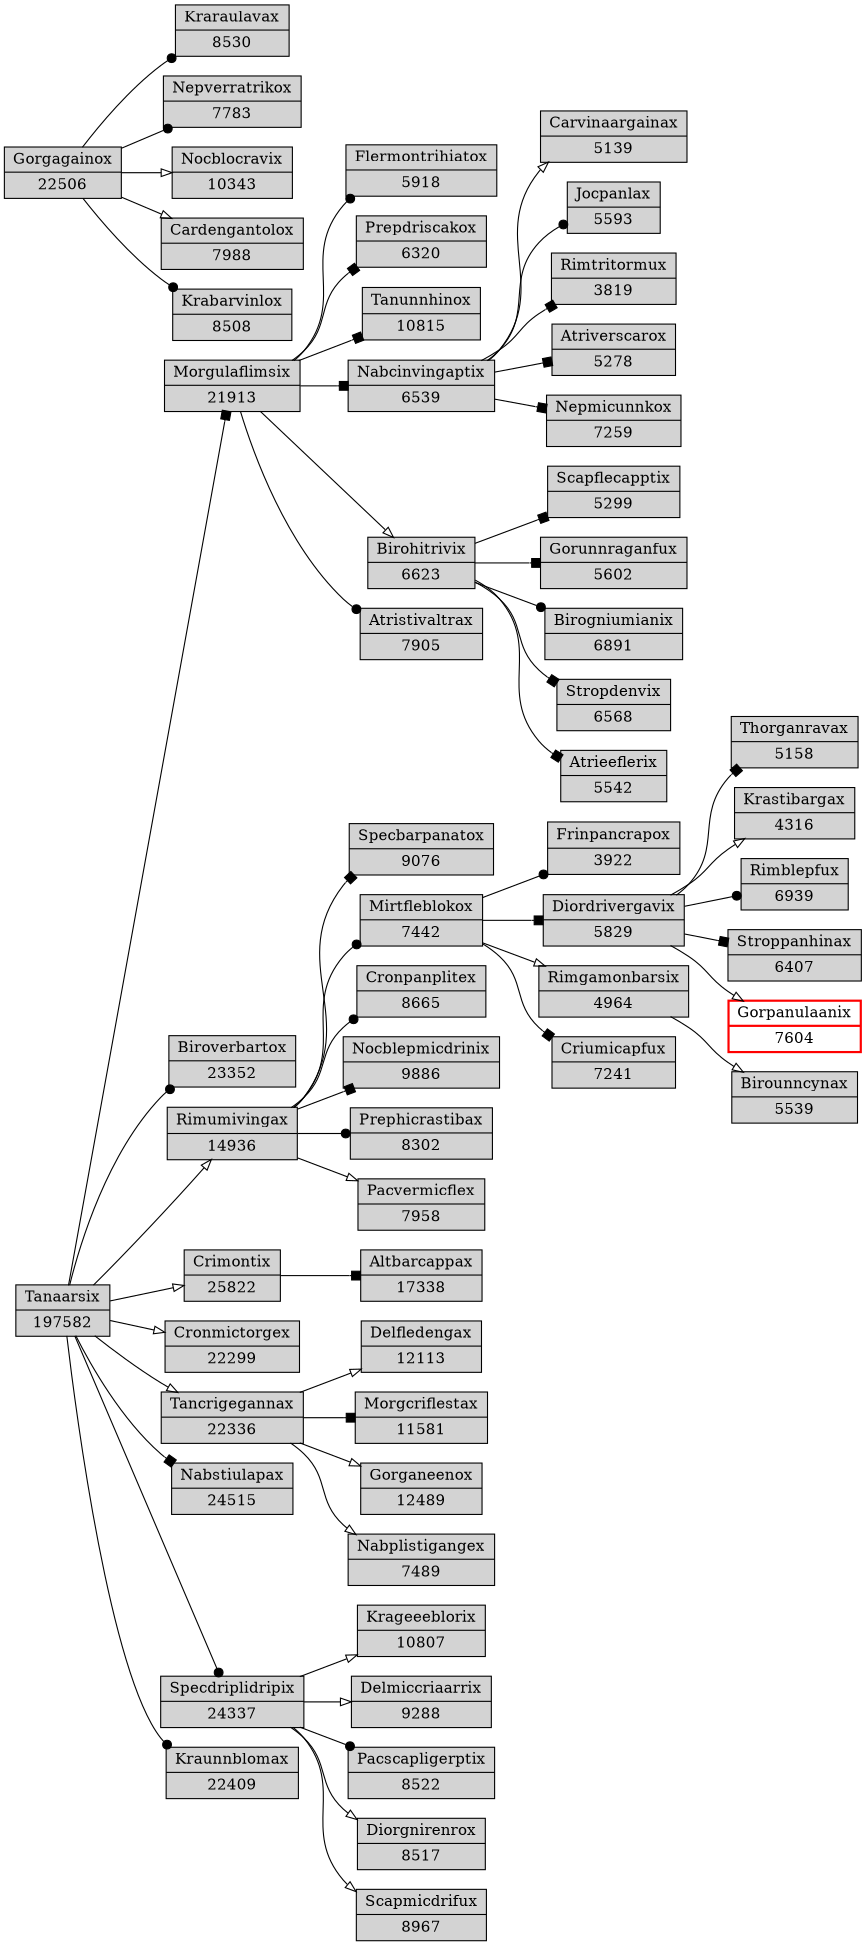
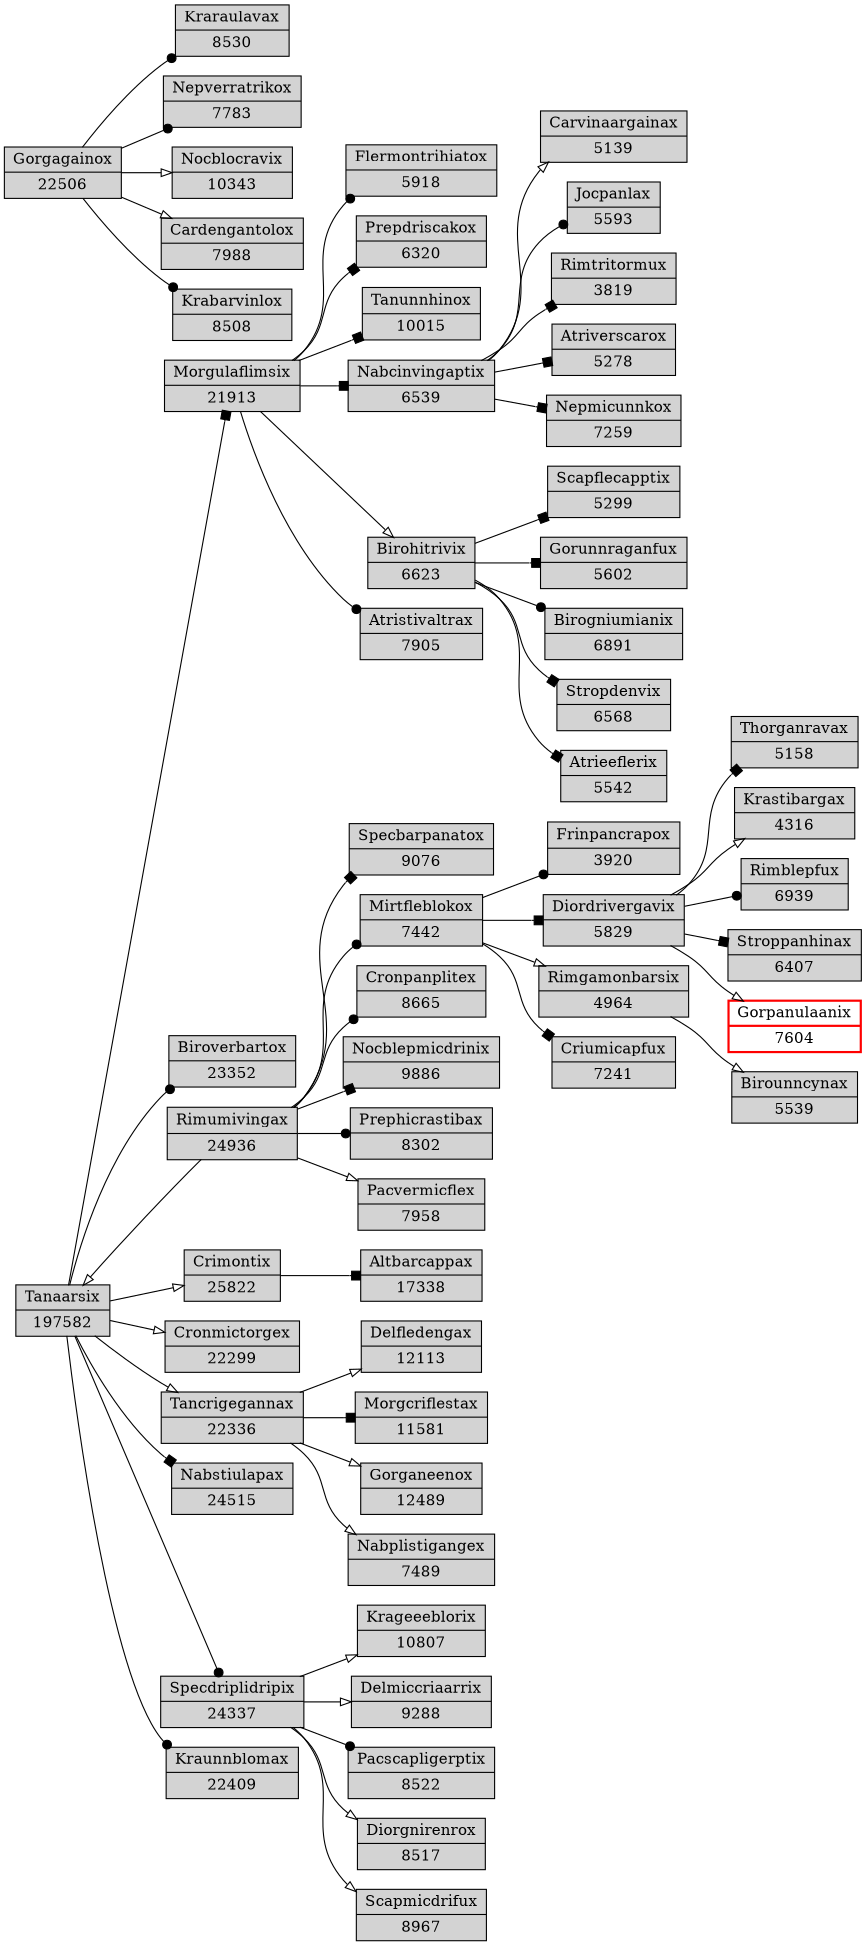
(421, 326) -> (421, 326)
(614, 861) -> (614, 861)
(232, 1146) -> (232, 1146)
(150, 1227) -> (145, 1217)
